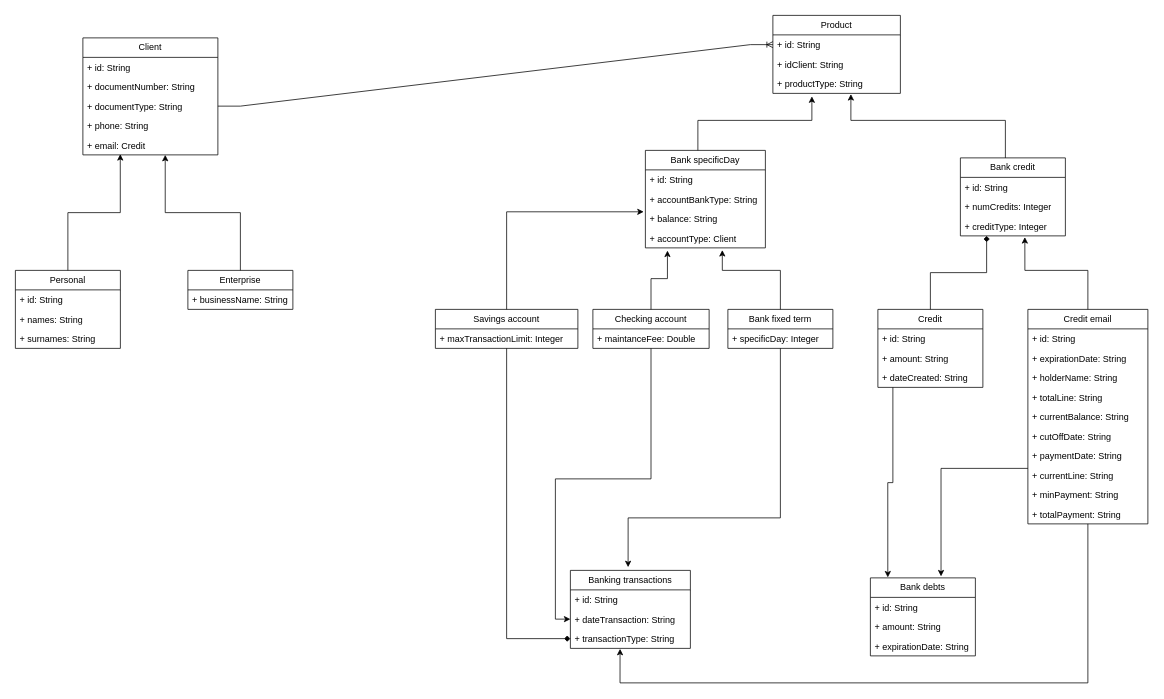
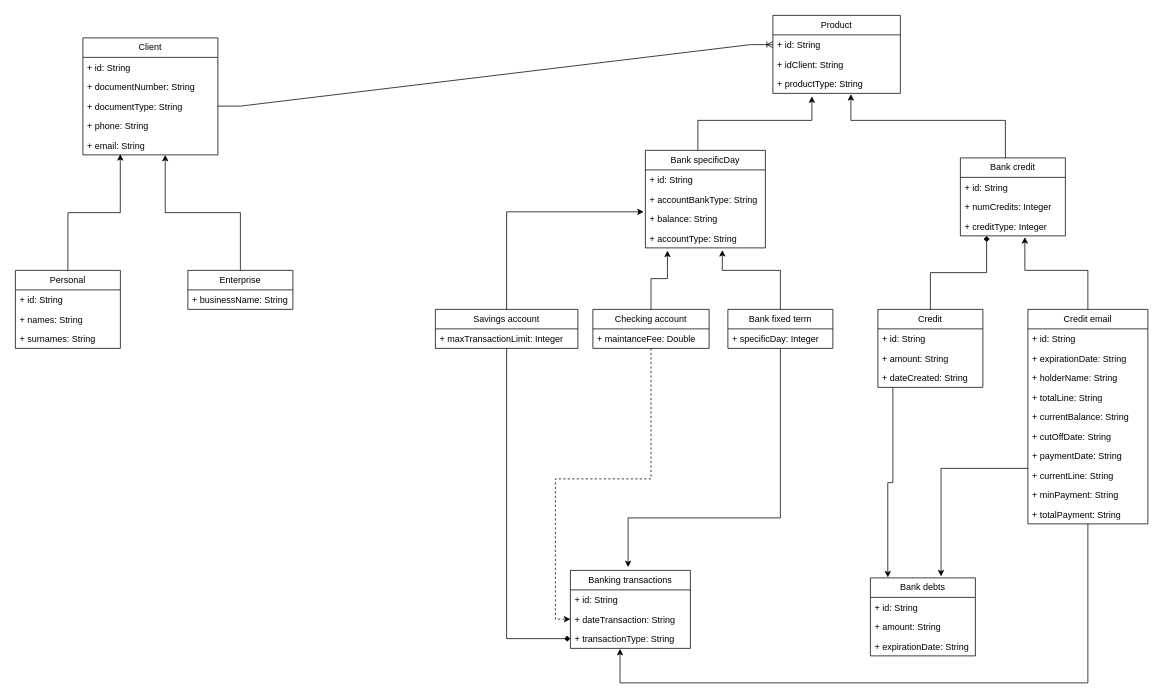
(118, 146) -> (118, 146)
(697, 239) -> (698, 239)
(595, 479) -> (595, 479)
